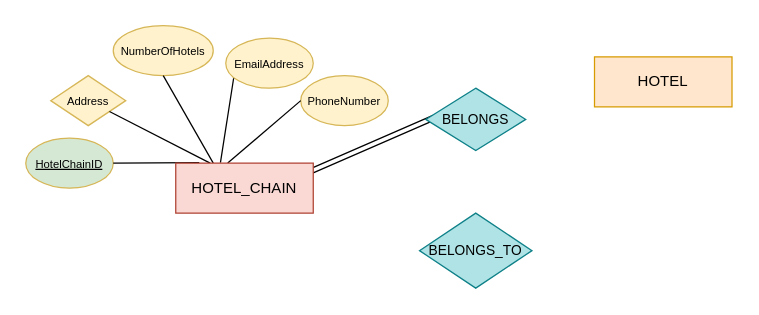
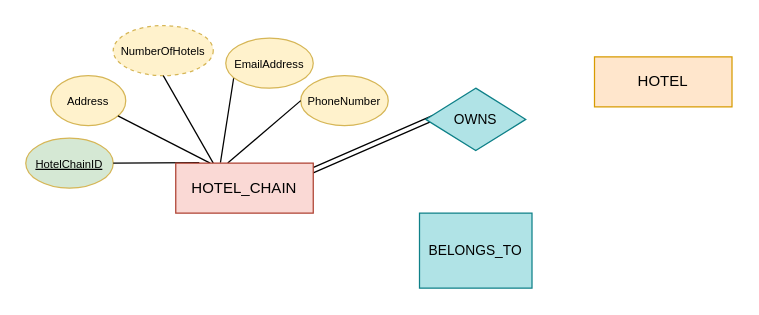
(163, 51) -> (163, 51)
(88, 101) -> (88, 101)
(476, 119) -> (476, 119)
(476, 251) -> (476, 251)
